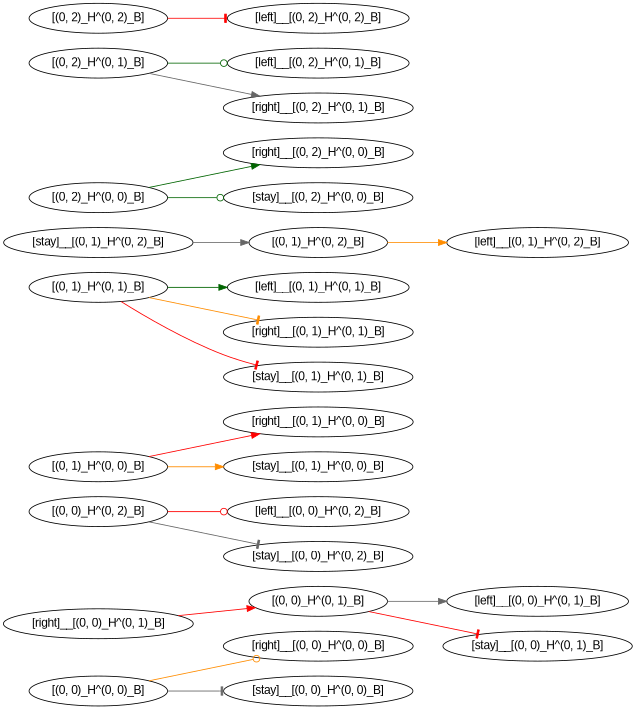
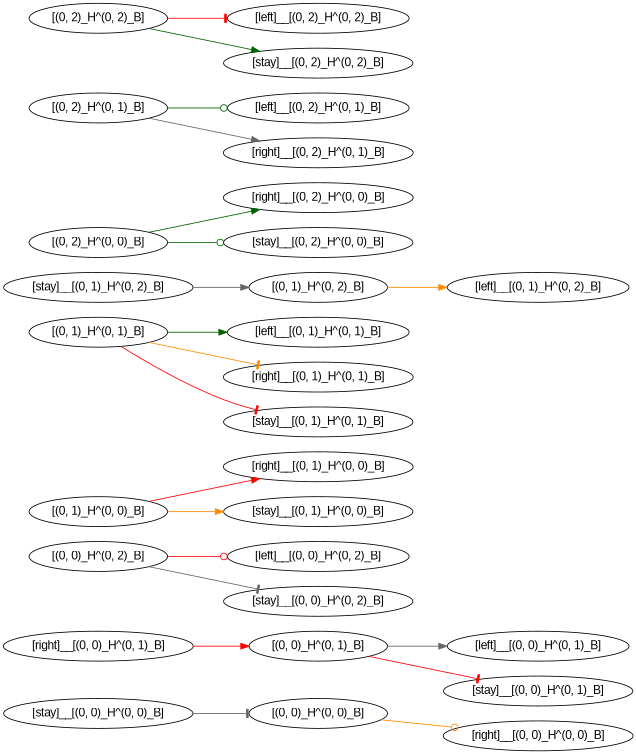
none -> (318, 63)
(194, 691) -> (219, 713)
